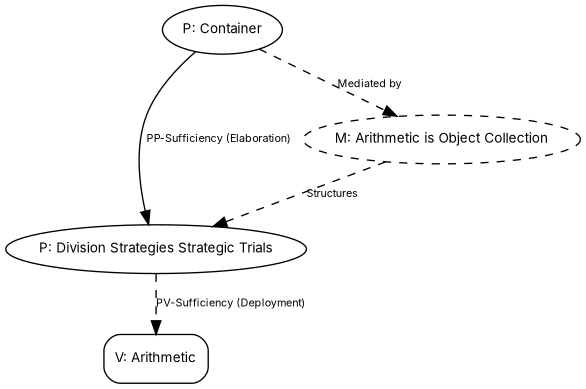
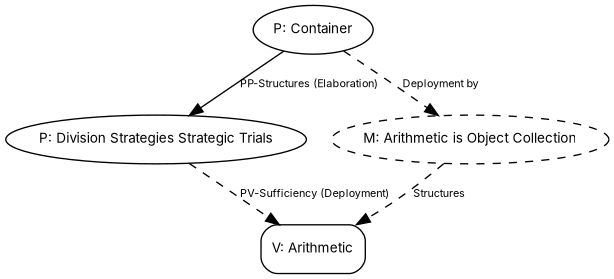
(370, 85) -> (441, 85)
(219, 139) -> (310, 85)
(306, 192) -> (407, 192)
